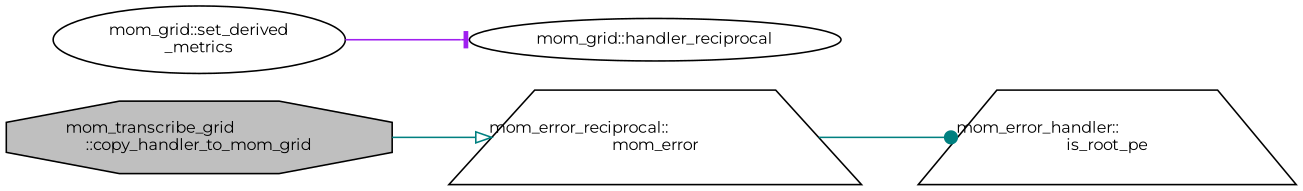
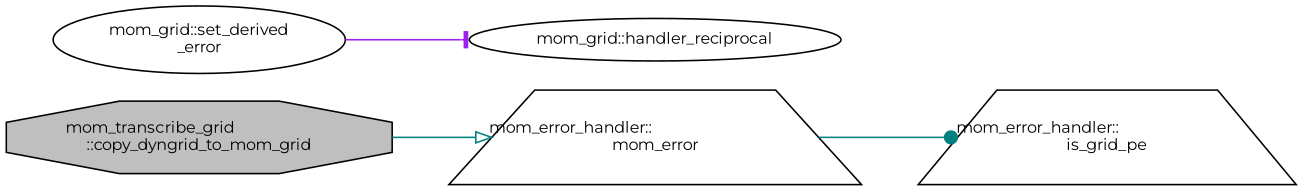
(199, 40) -> (199, 40)
(199, 137) -> (199, 137)
(655, 137) -> (655, 137)
(1107, 137) -> (1107, 137)
